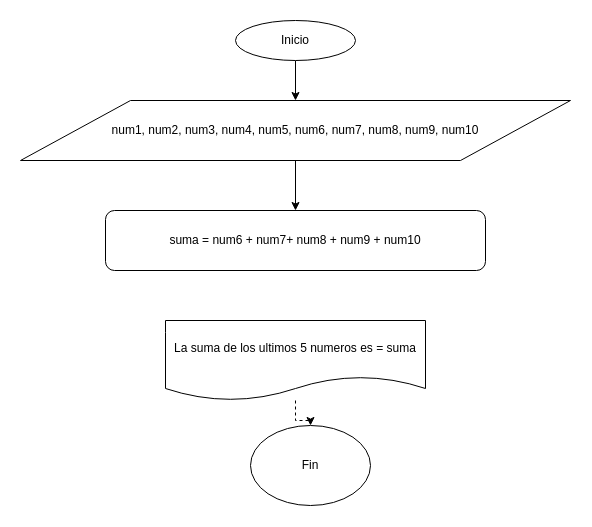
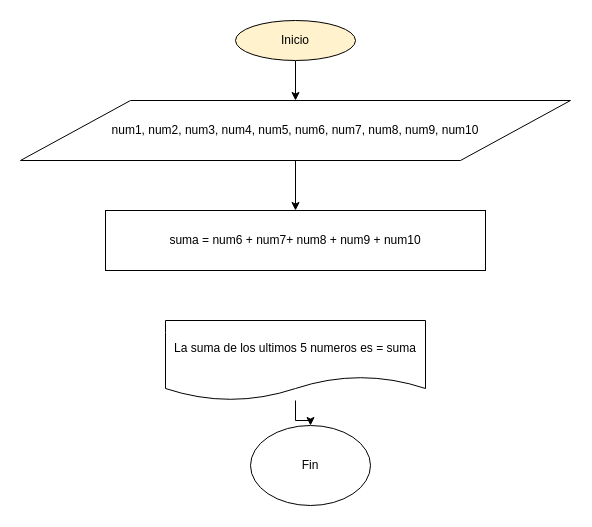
(296, 41) -> (296, 41)
(296, 241) -> (296, 241)
(296, 417) -> (296, 417)
